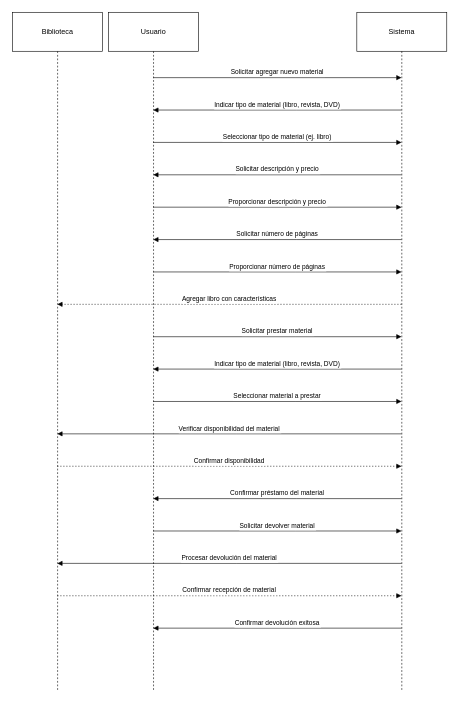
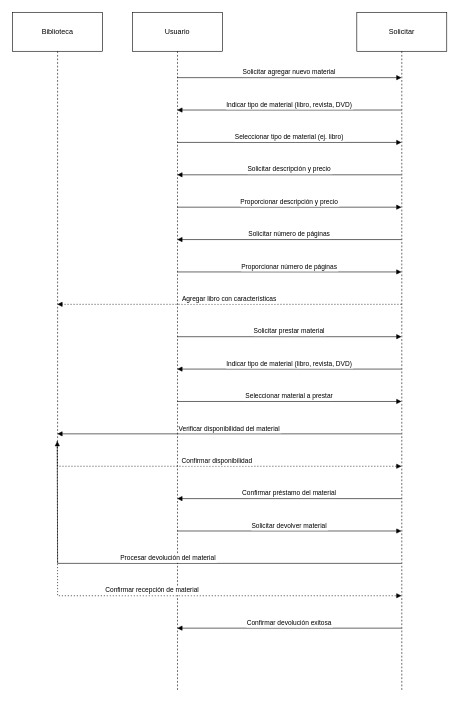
(402, 32) -> (402, 32)
(57, 352) -> (57, 227)
(153, 352) -> (177, 352)
